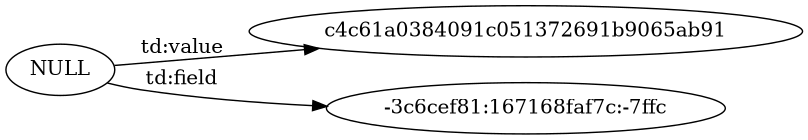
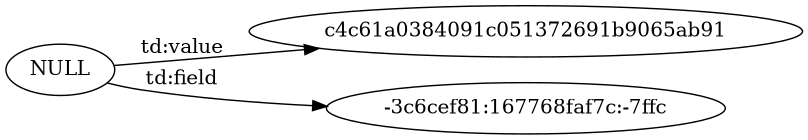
(526, 108) -> (526, 108)
